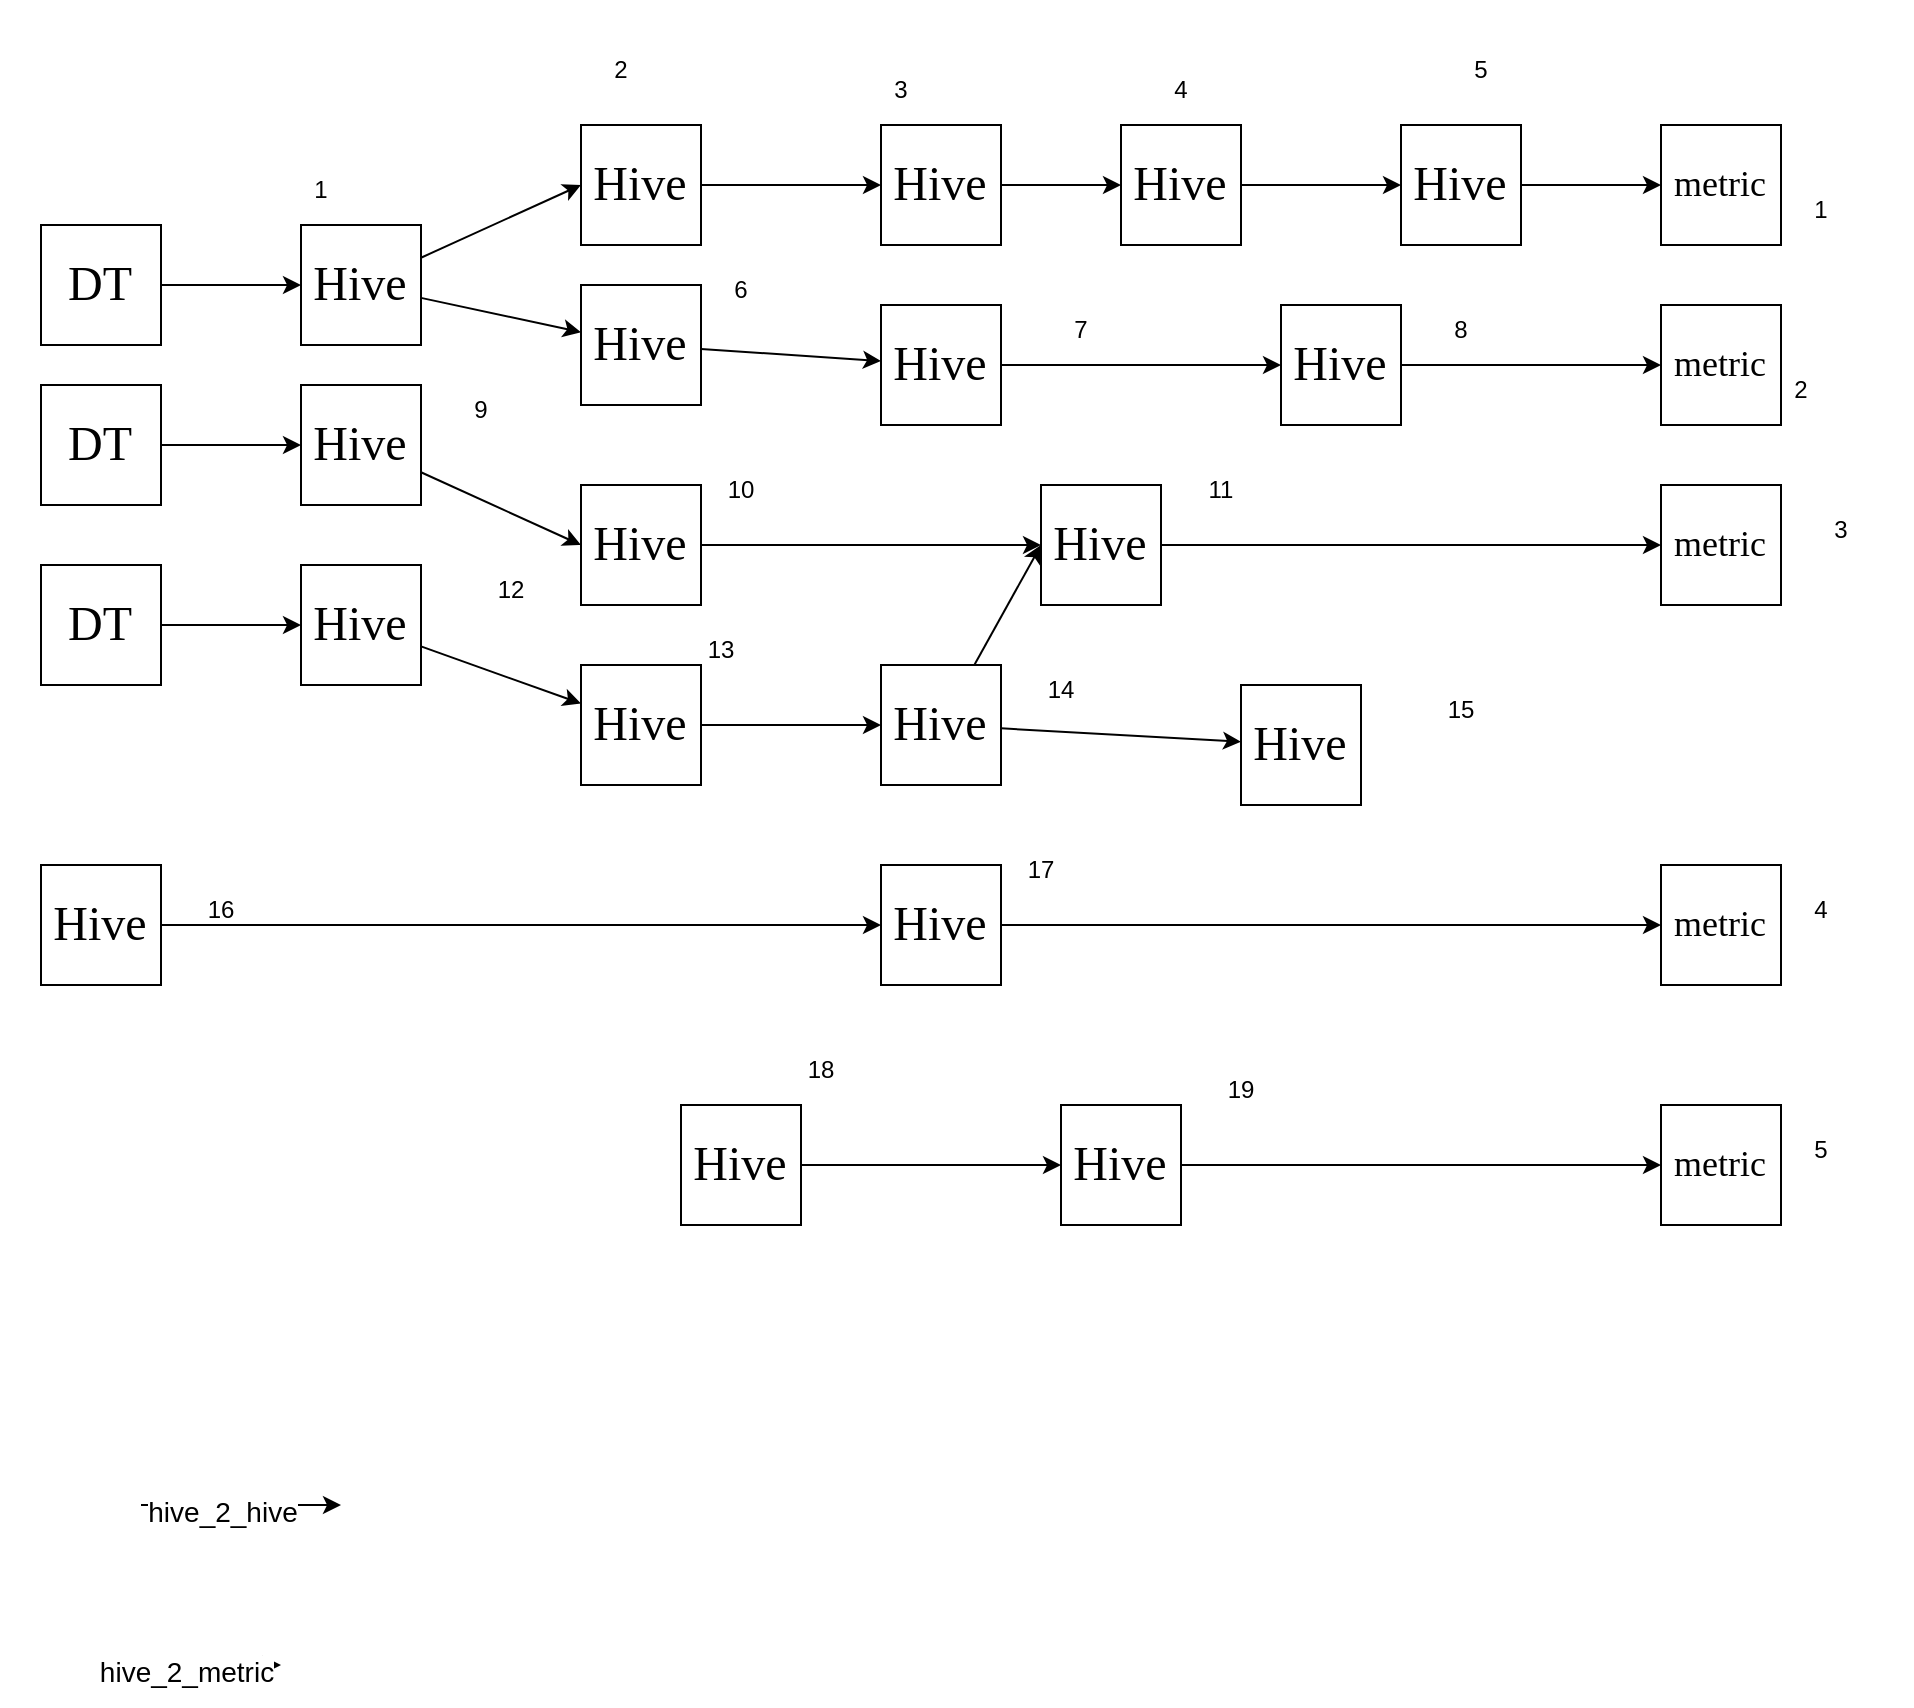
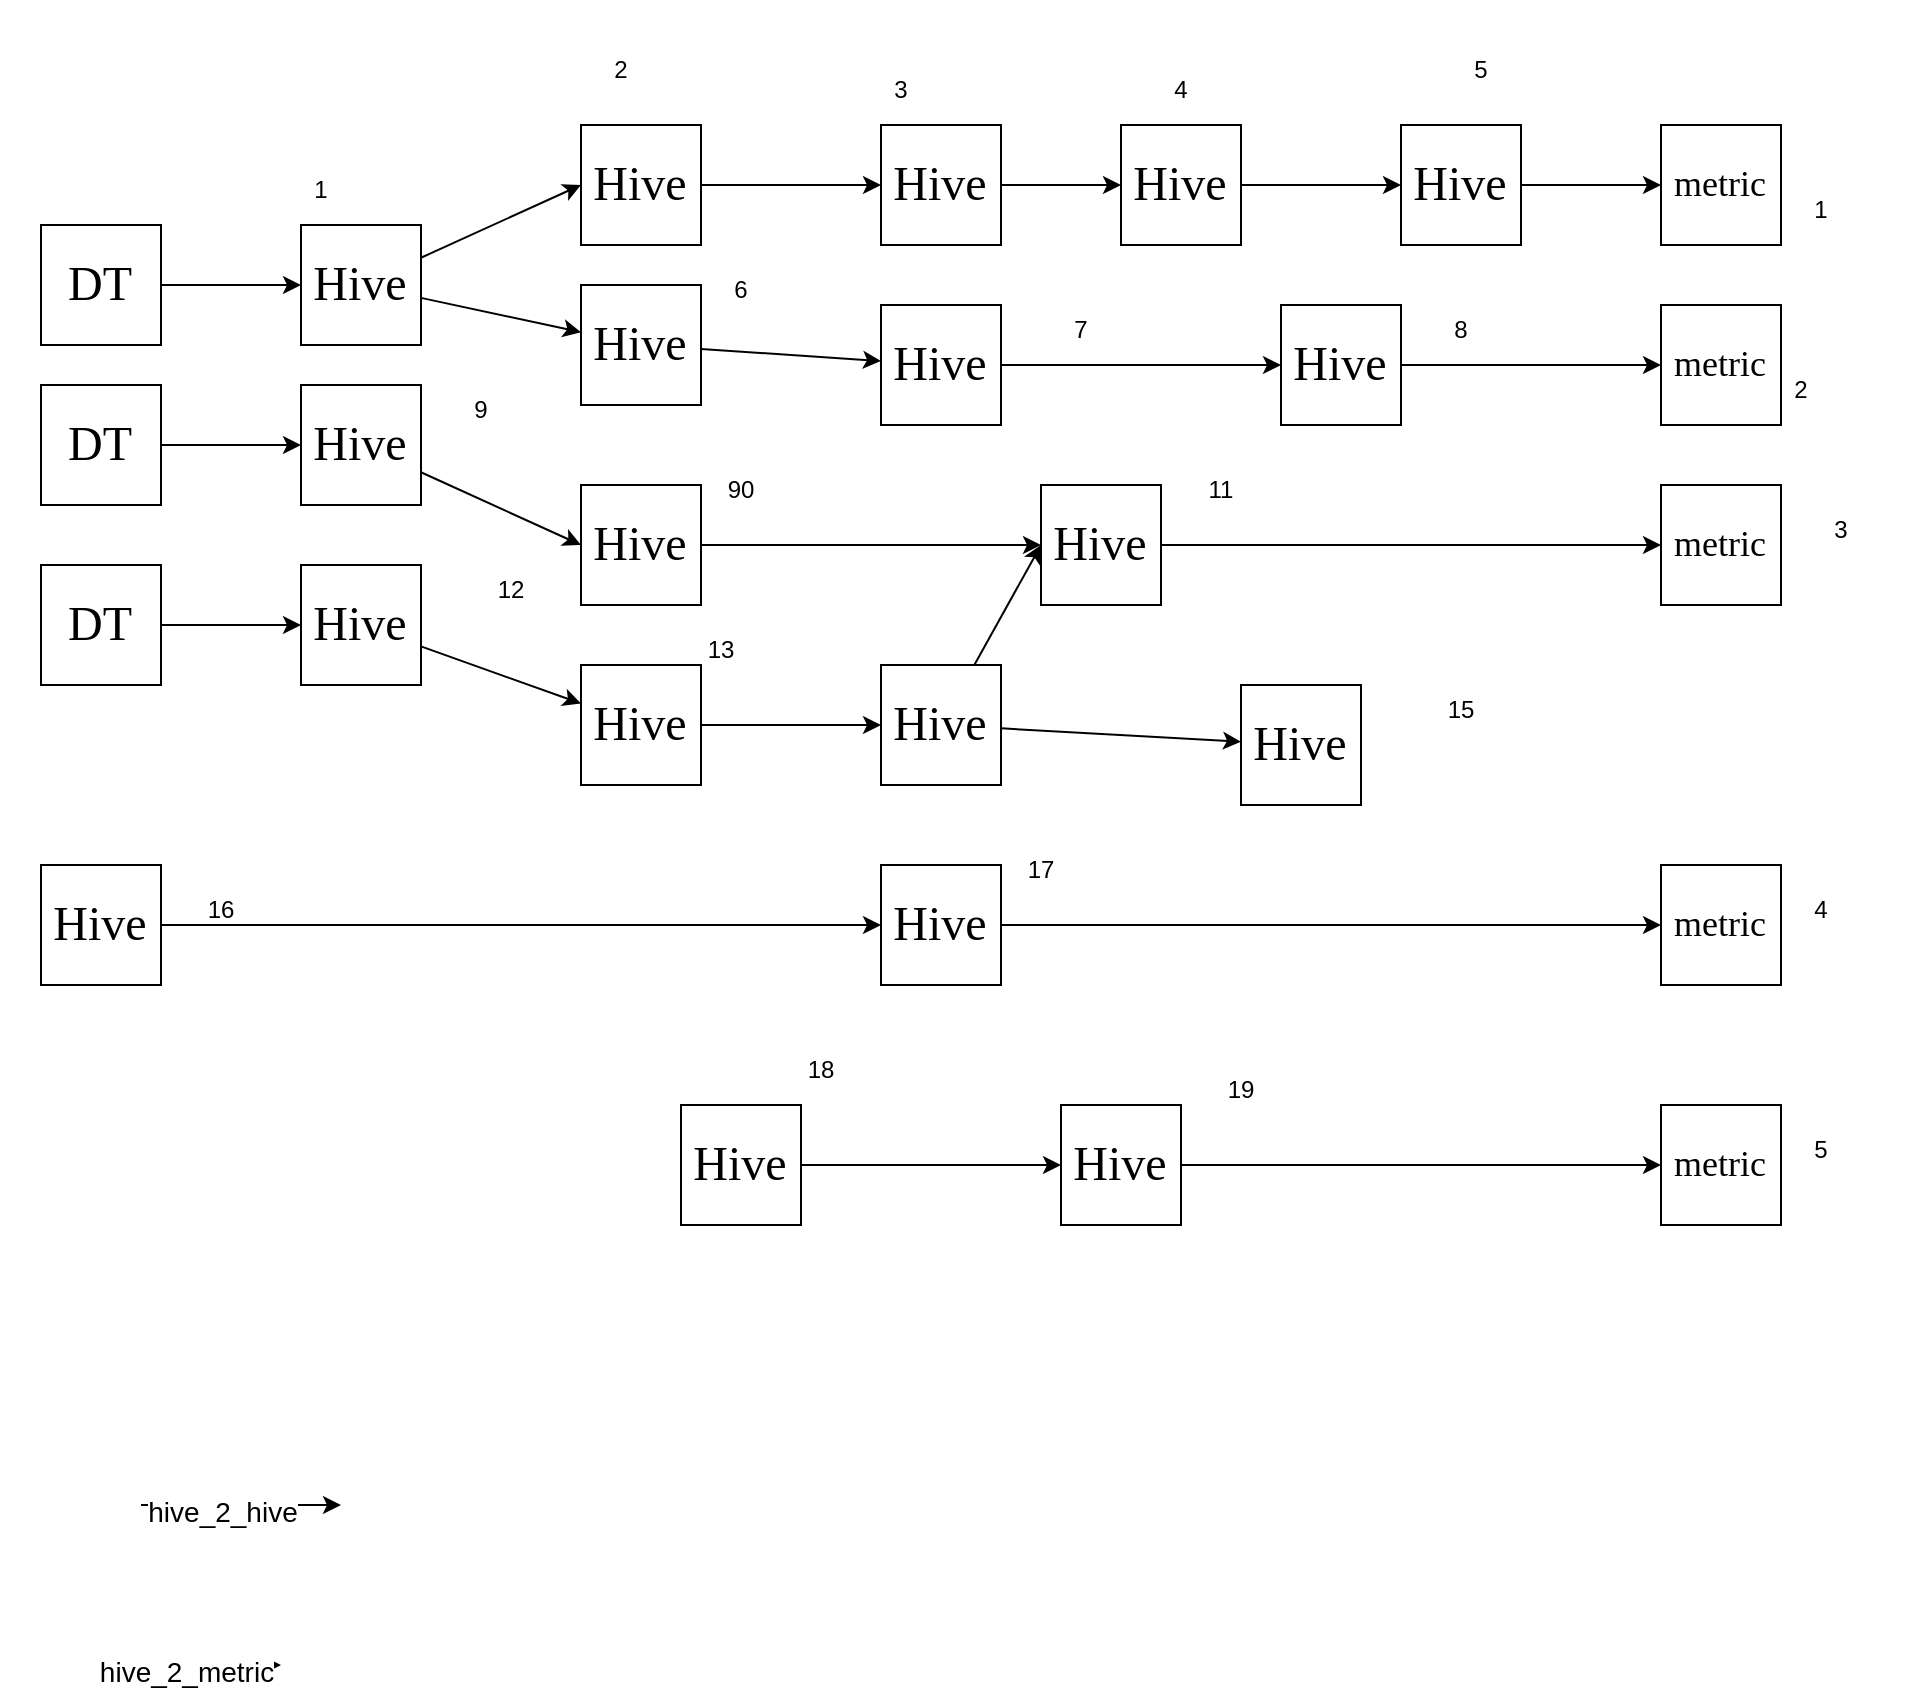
(742, 491) -> (742, 491)
(1061, 691) -> none
